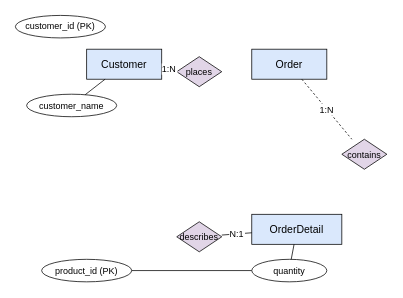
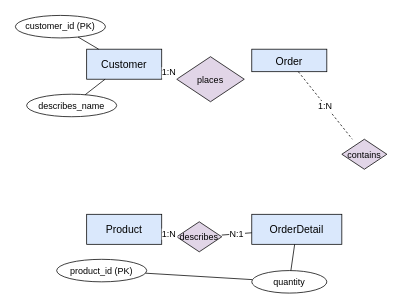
none -> (88, 43)
(289, 64) -> (289, 60)
(199, 72) -> (210, 79)
(71, 106) -> (71, 106)
none -> (124, 229)
none -> (169, 234)
(87, 270) -> (102, 270)
(289, 270) -> (289, 282)
